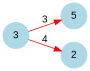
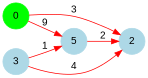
none -> (16, 16)
(45, 20) -> (45, 46)
none -> (99, 41)
